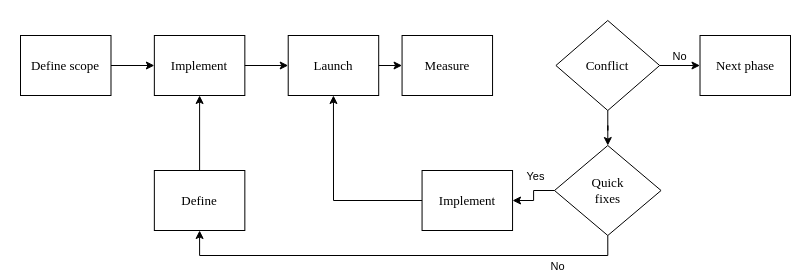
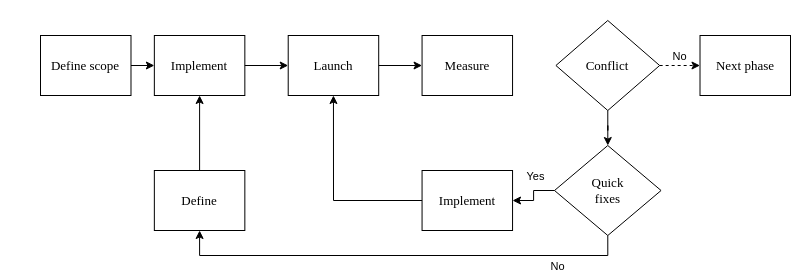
(66, 66) -> (86, 66)
(447, 66) -> (467, 66)
(675, 66) -> (675, 66)
